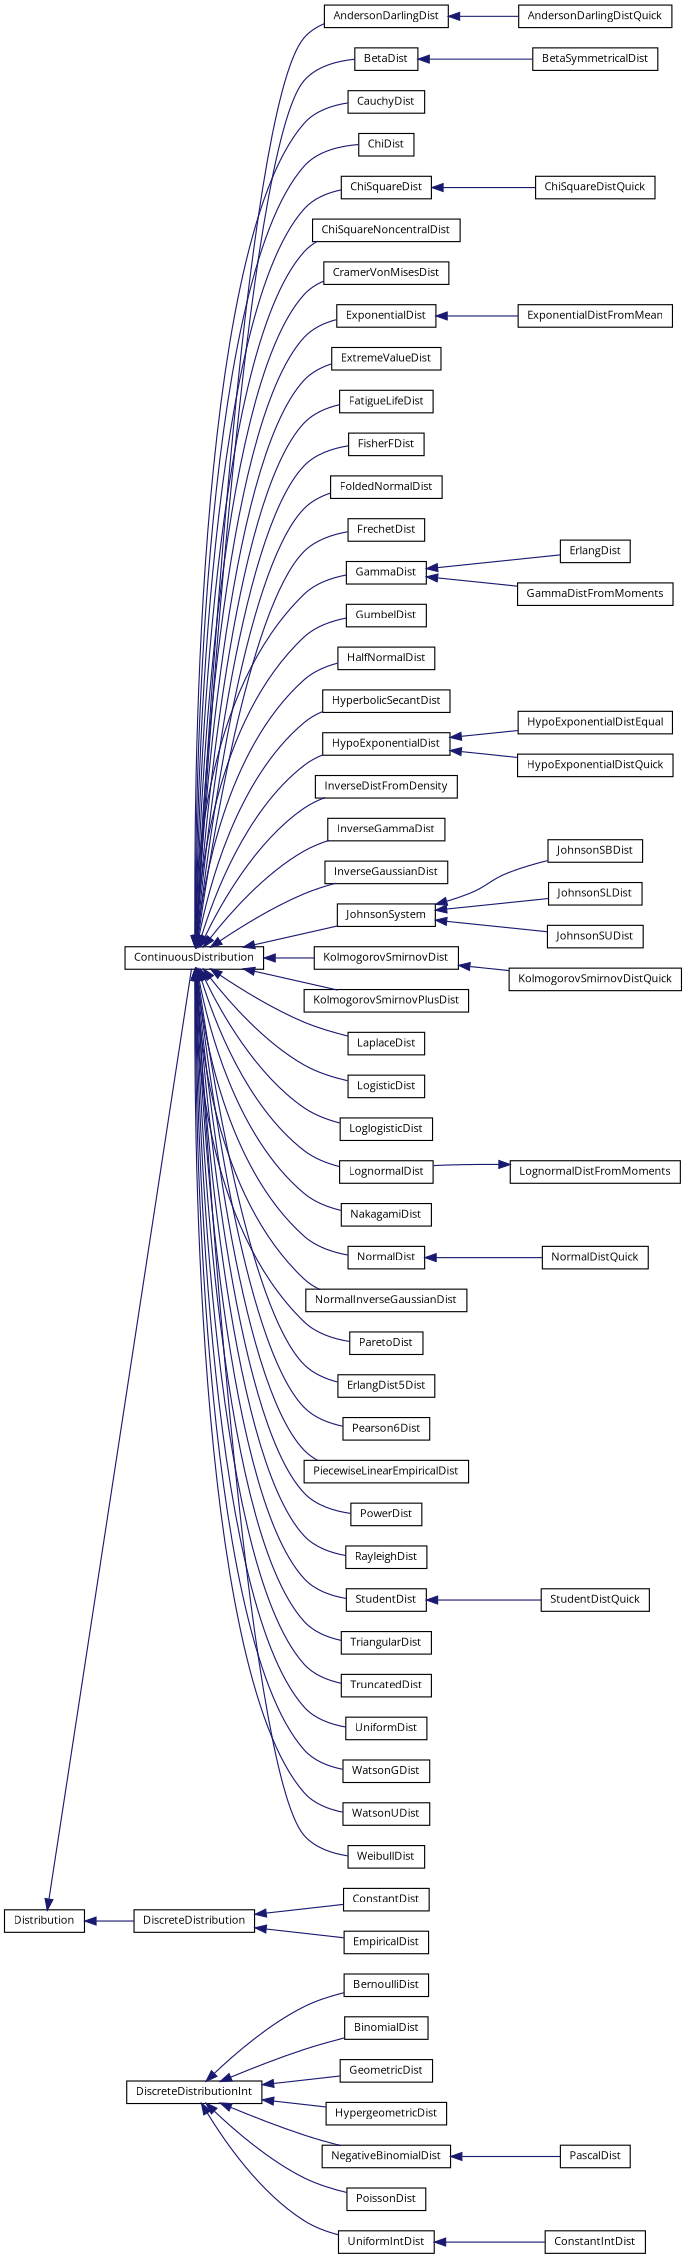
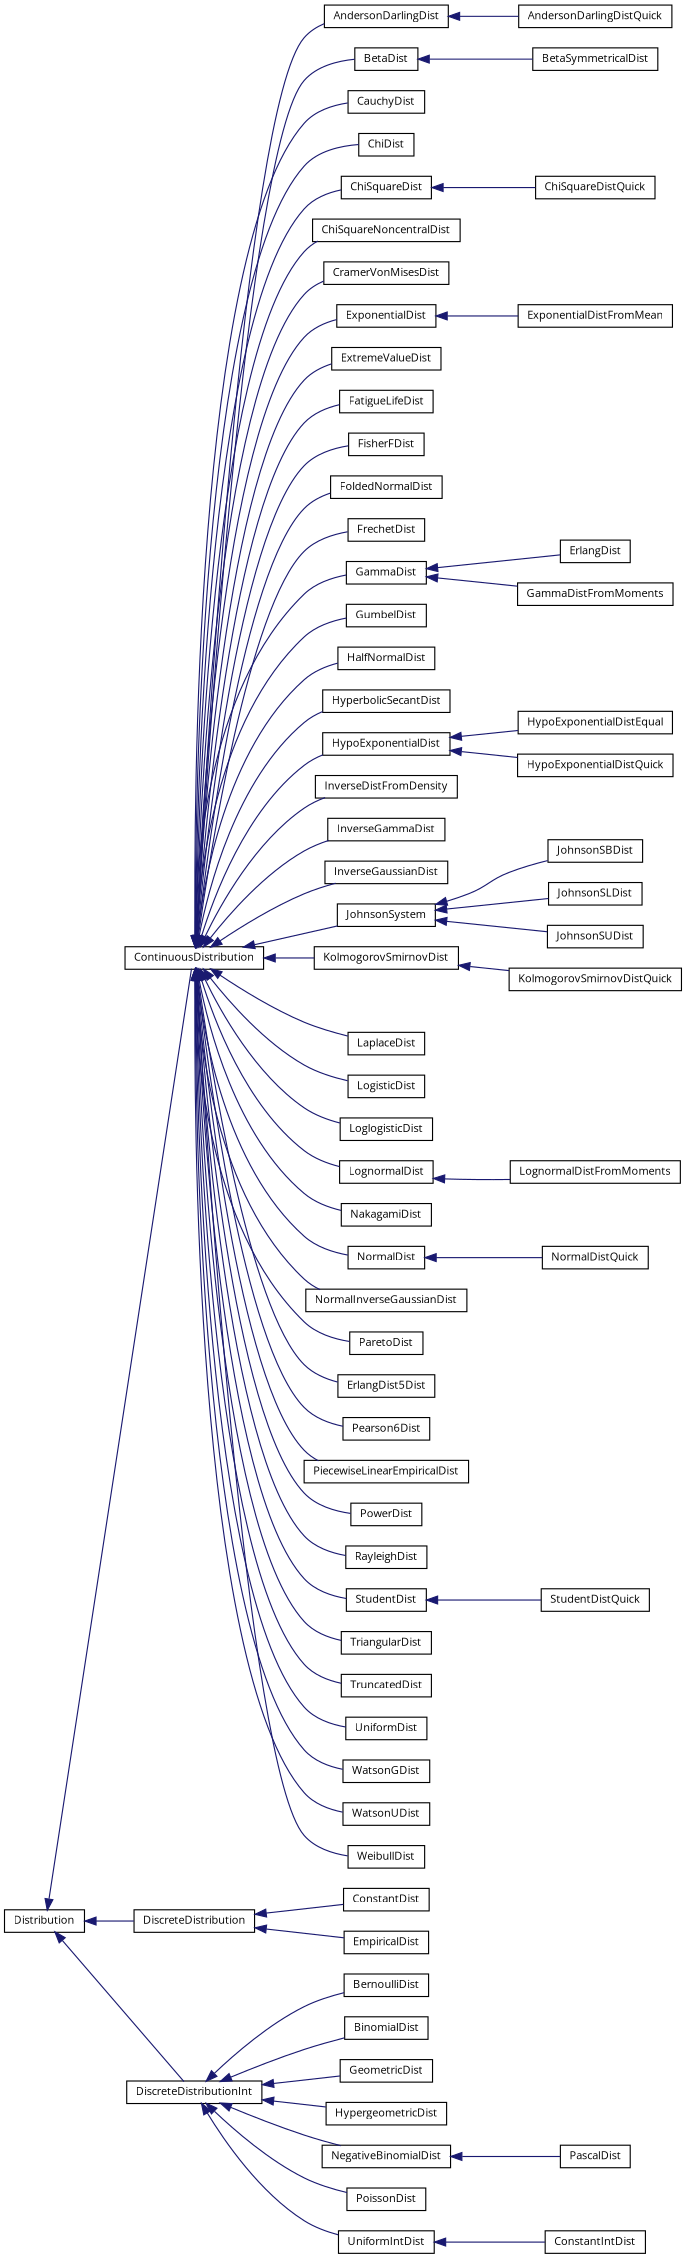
(386, 1001) -> none
(466, 1165) -> (478, 1180)
none -> (123, 2011)
